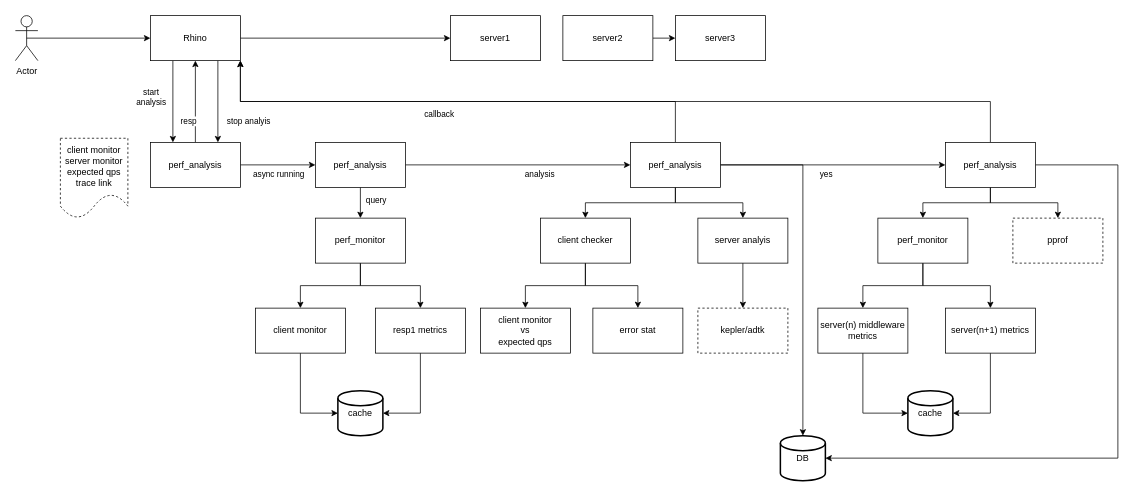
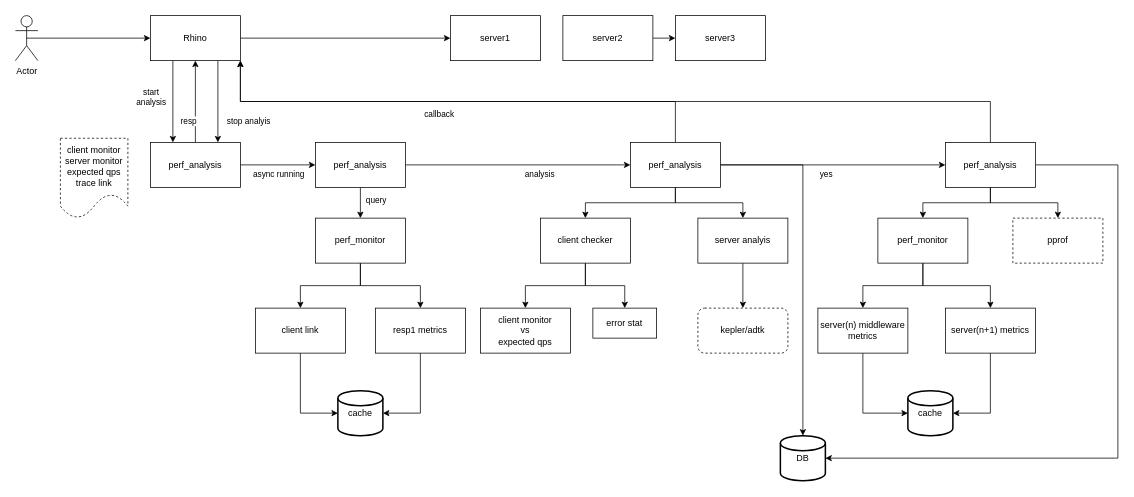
(300, 330) -> (300, 330)
(638, 330) -> (625, 323)
(743, 330) -> (743, 330)
